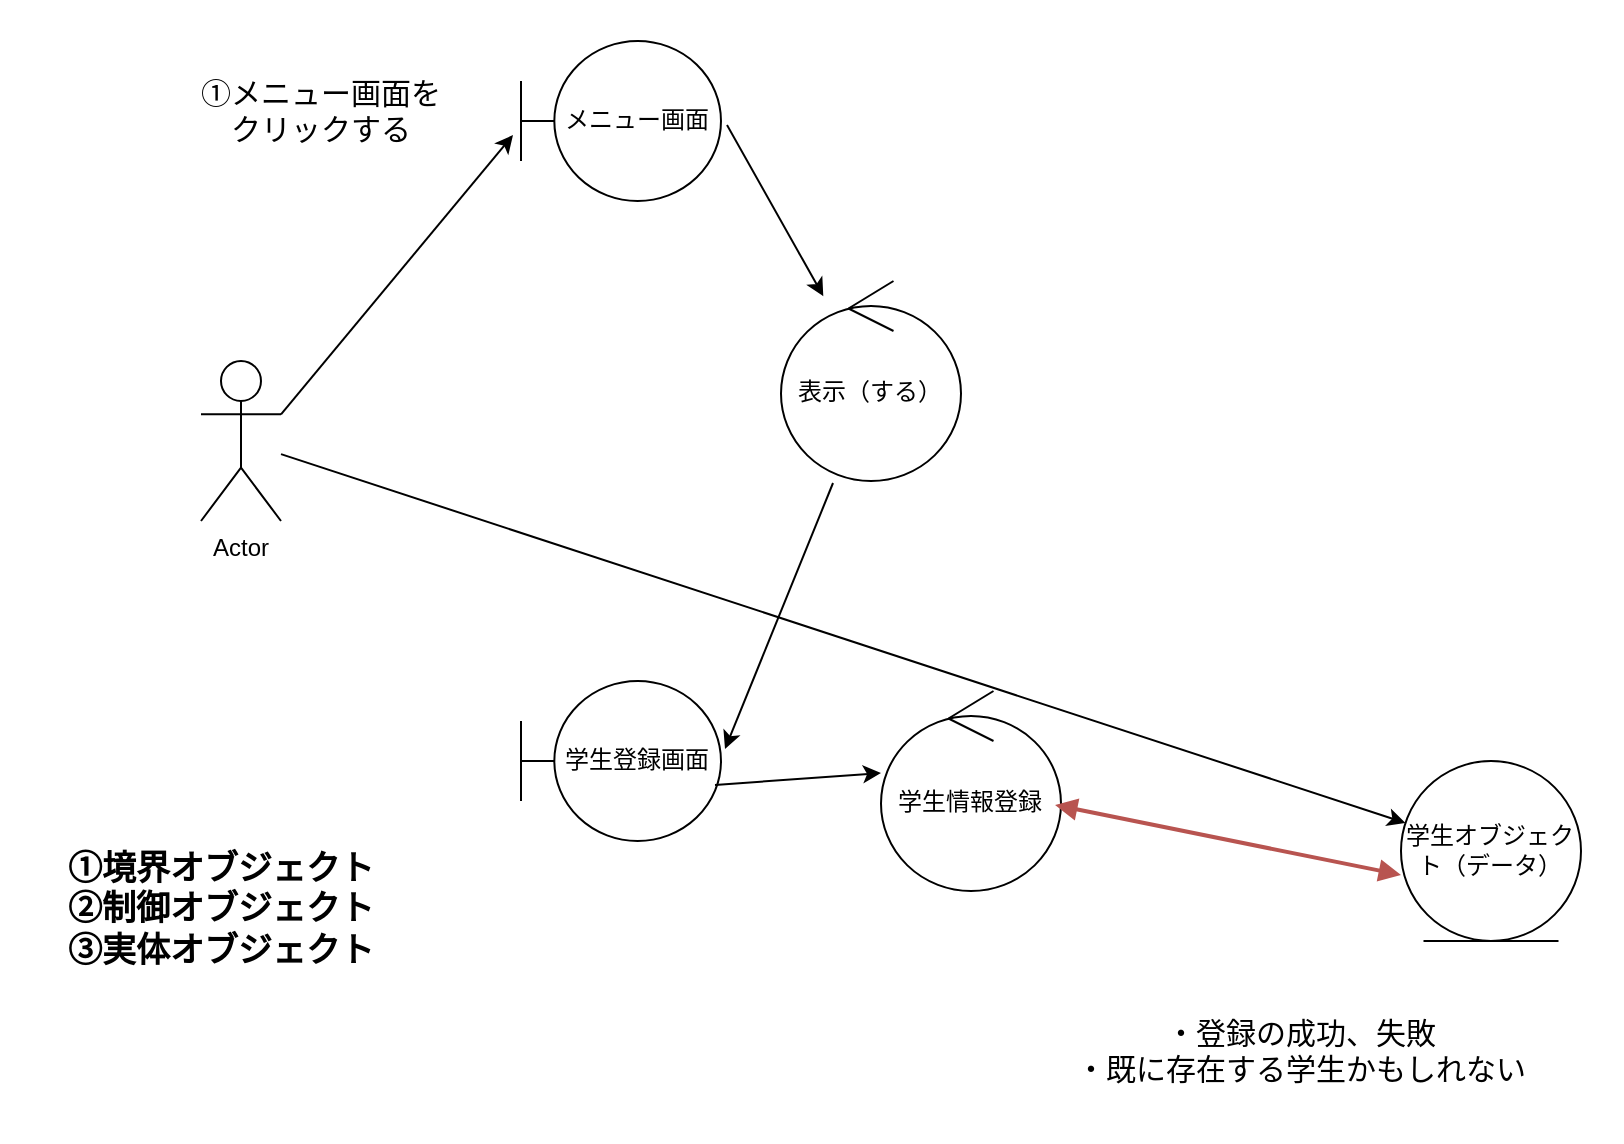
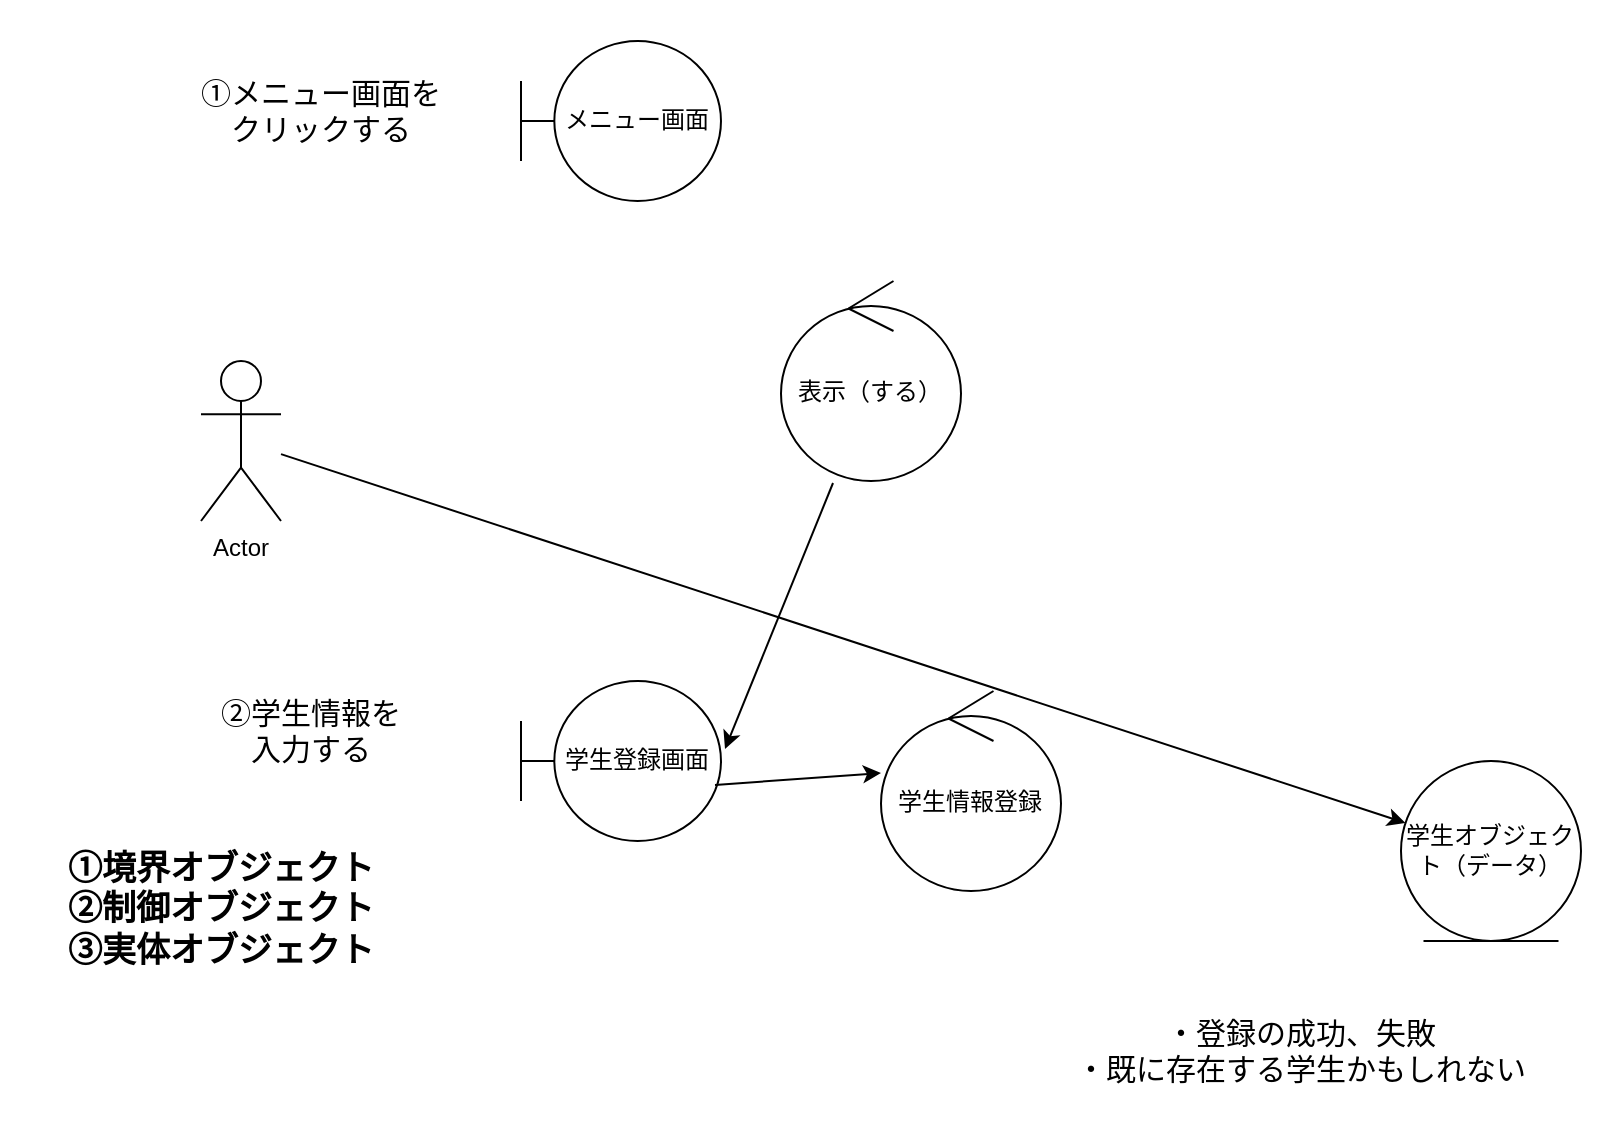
(772, 205) -> none
(394, 279) -> none
none -> (311, 731)
(1228, 840) -> none
